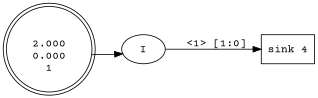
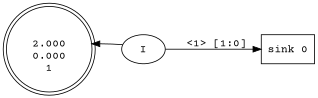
(288, 49) -> (288, 49)
(103, 55) -> (111, 44)
